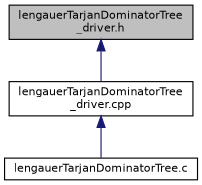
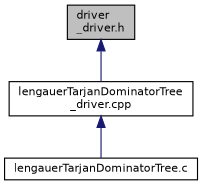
(101, 22) -> (101, 22)
